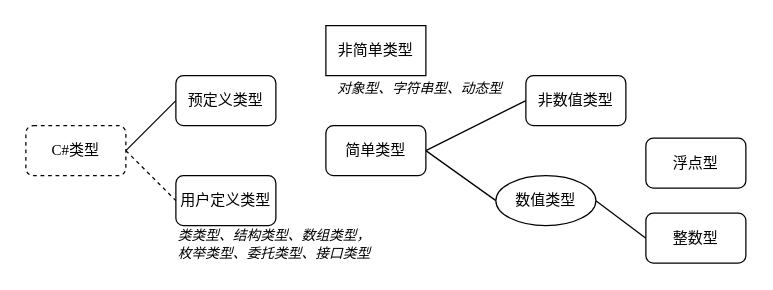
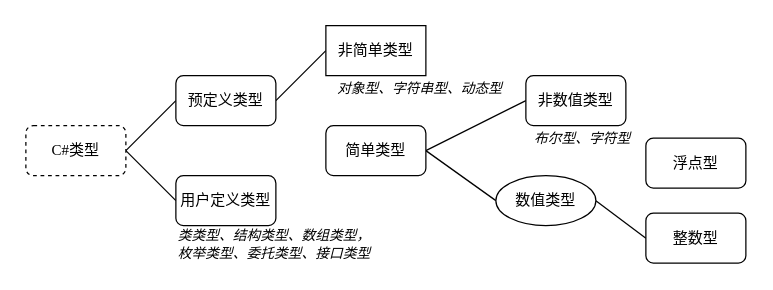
none -> (301, 76)
none -> (582, 138)
(151, 176) -> (151, 176)
